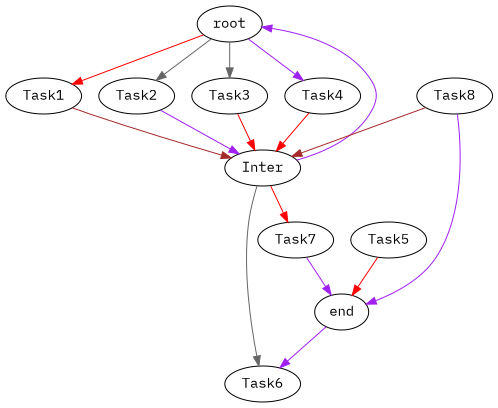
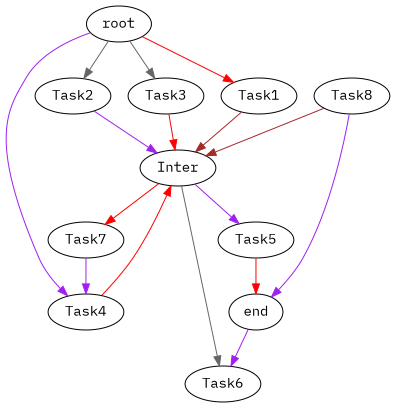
(373, 84) -> (213, 201)
(316, 272) -> (86, 271)
